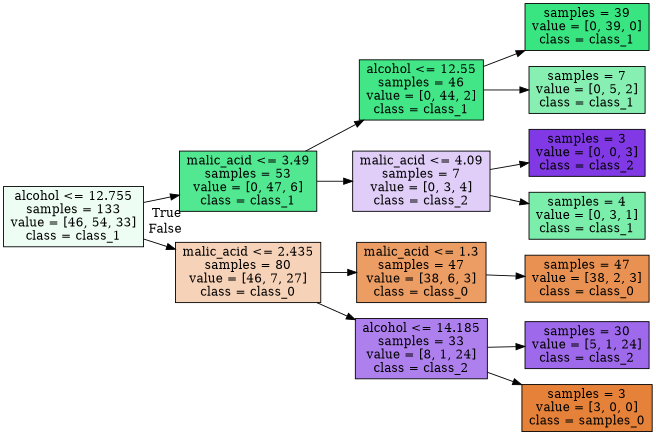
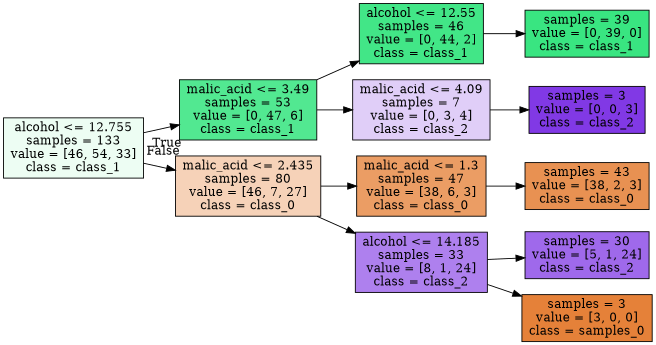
(587, 90) -> none
(587, 216) -> none
(587, 279) -> (587, 186)
